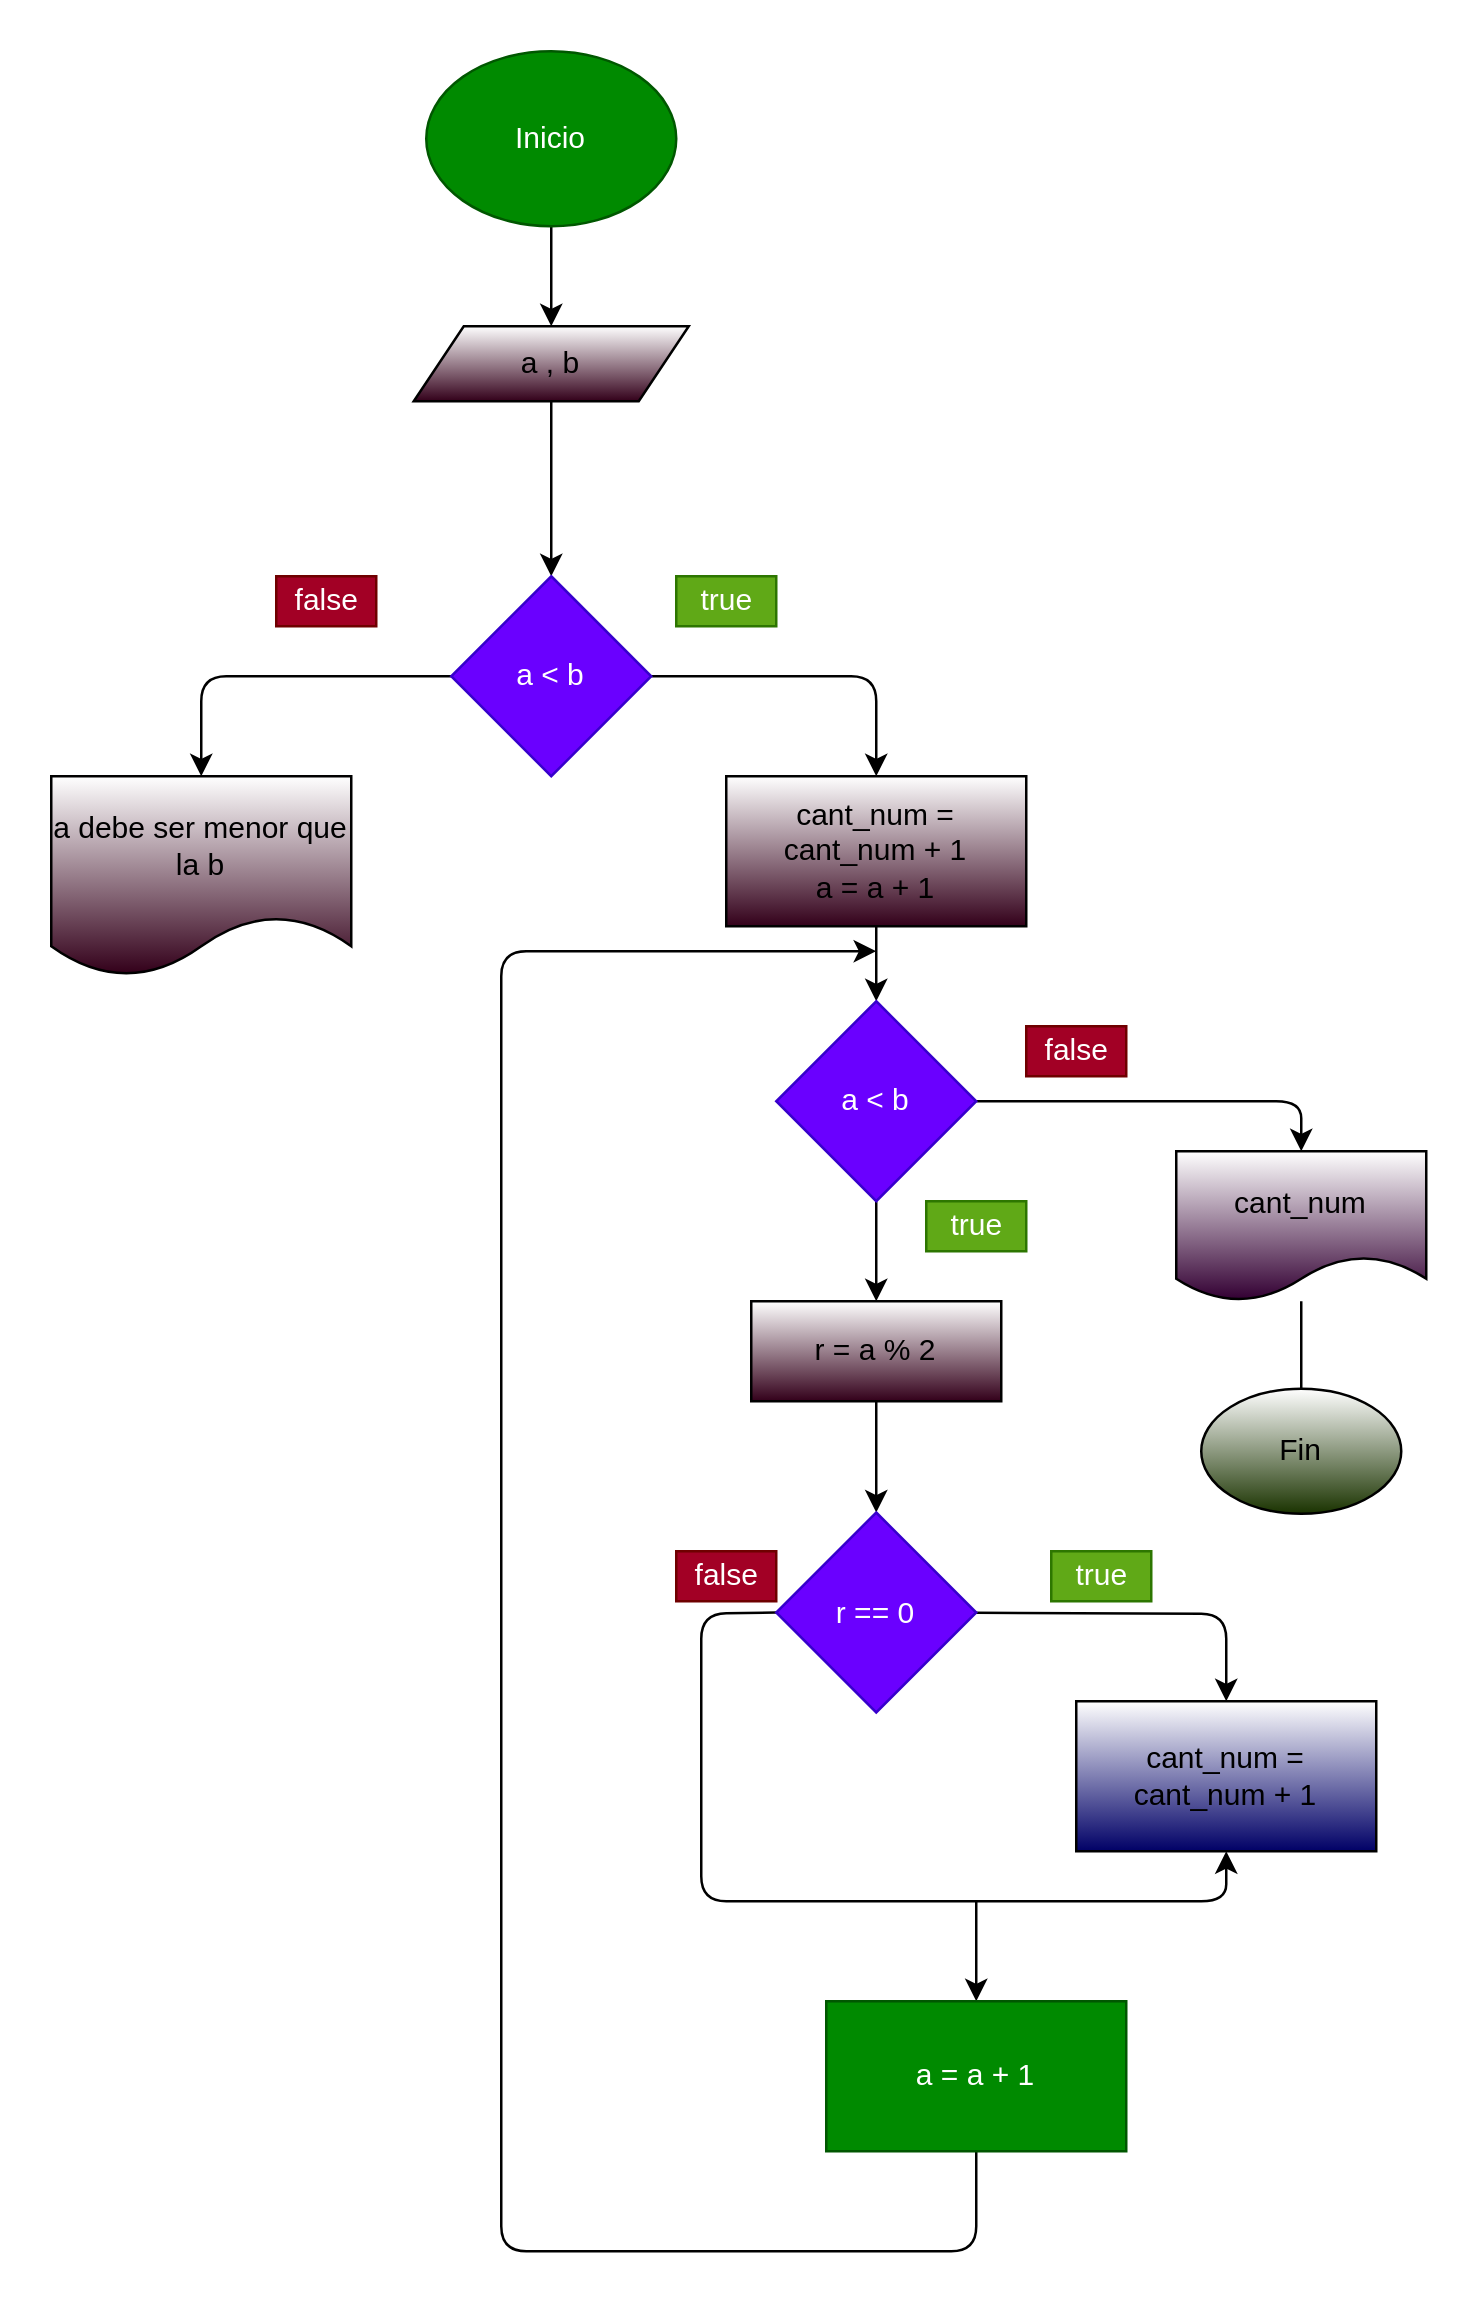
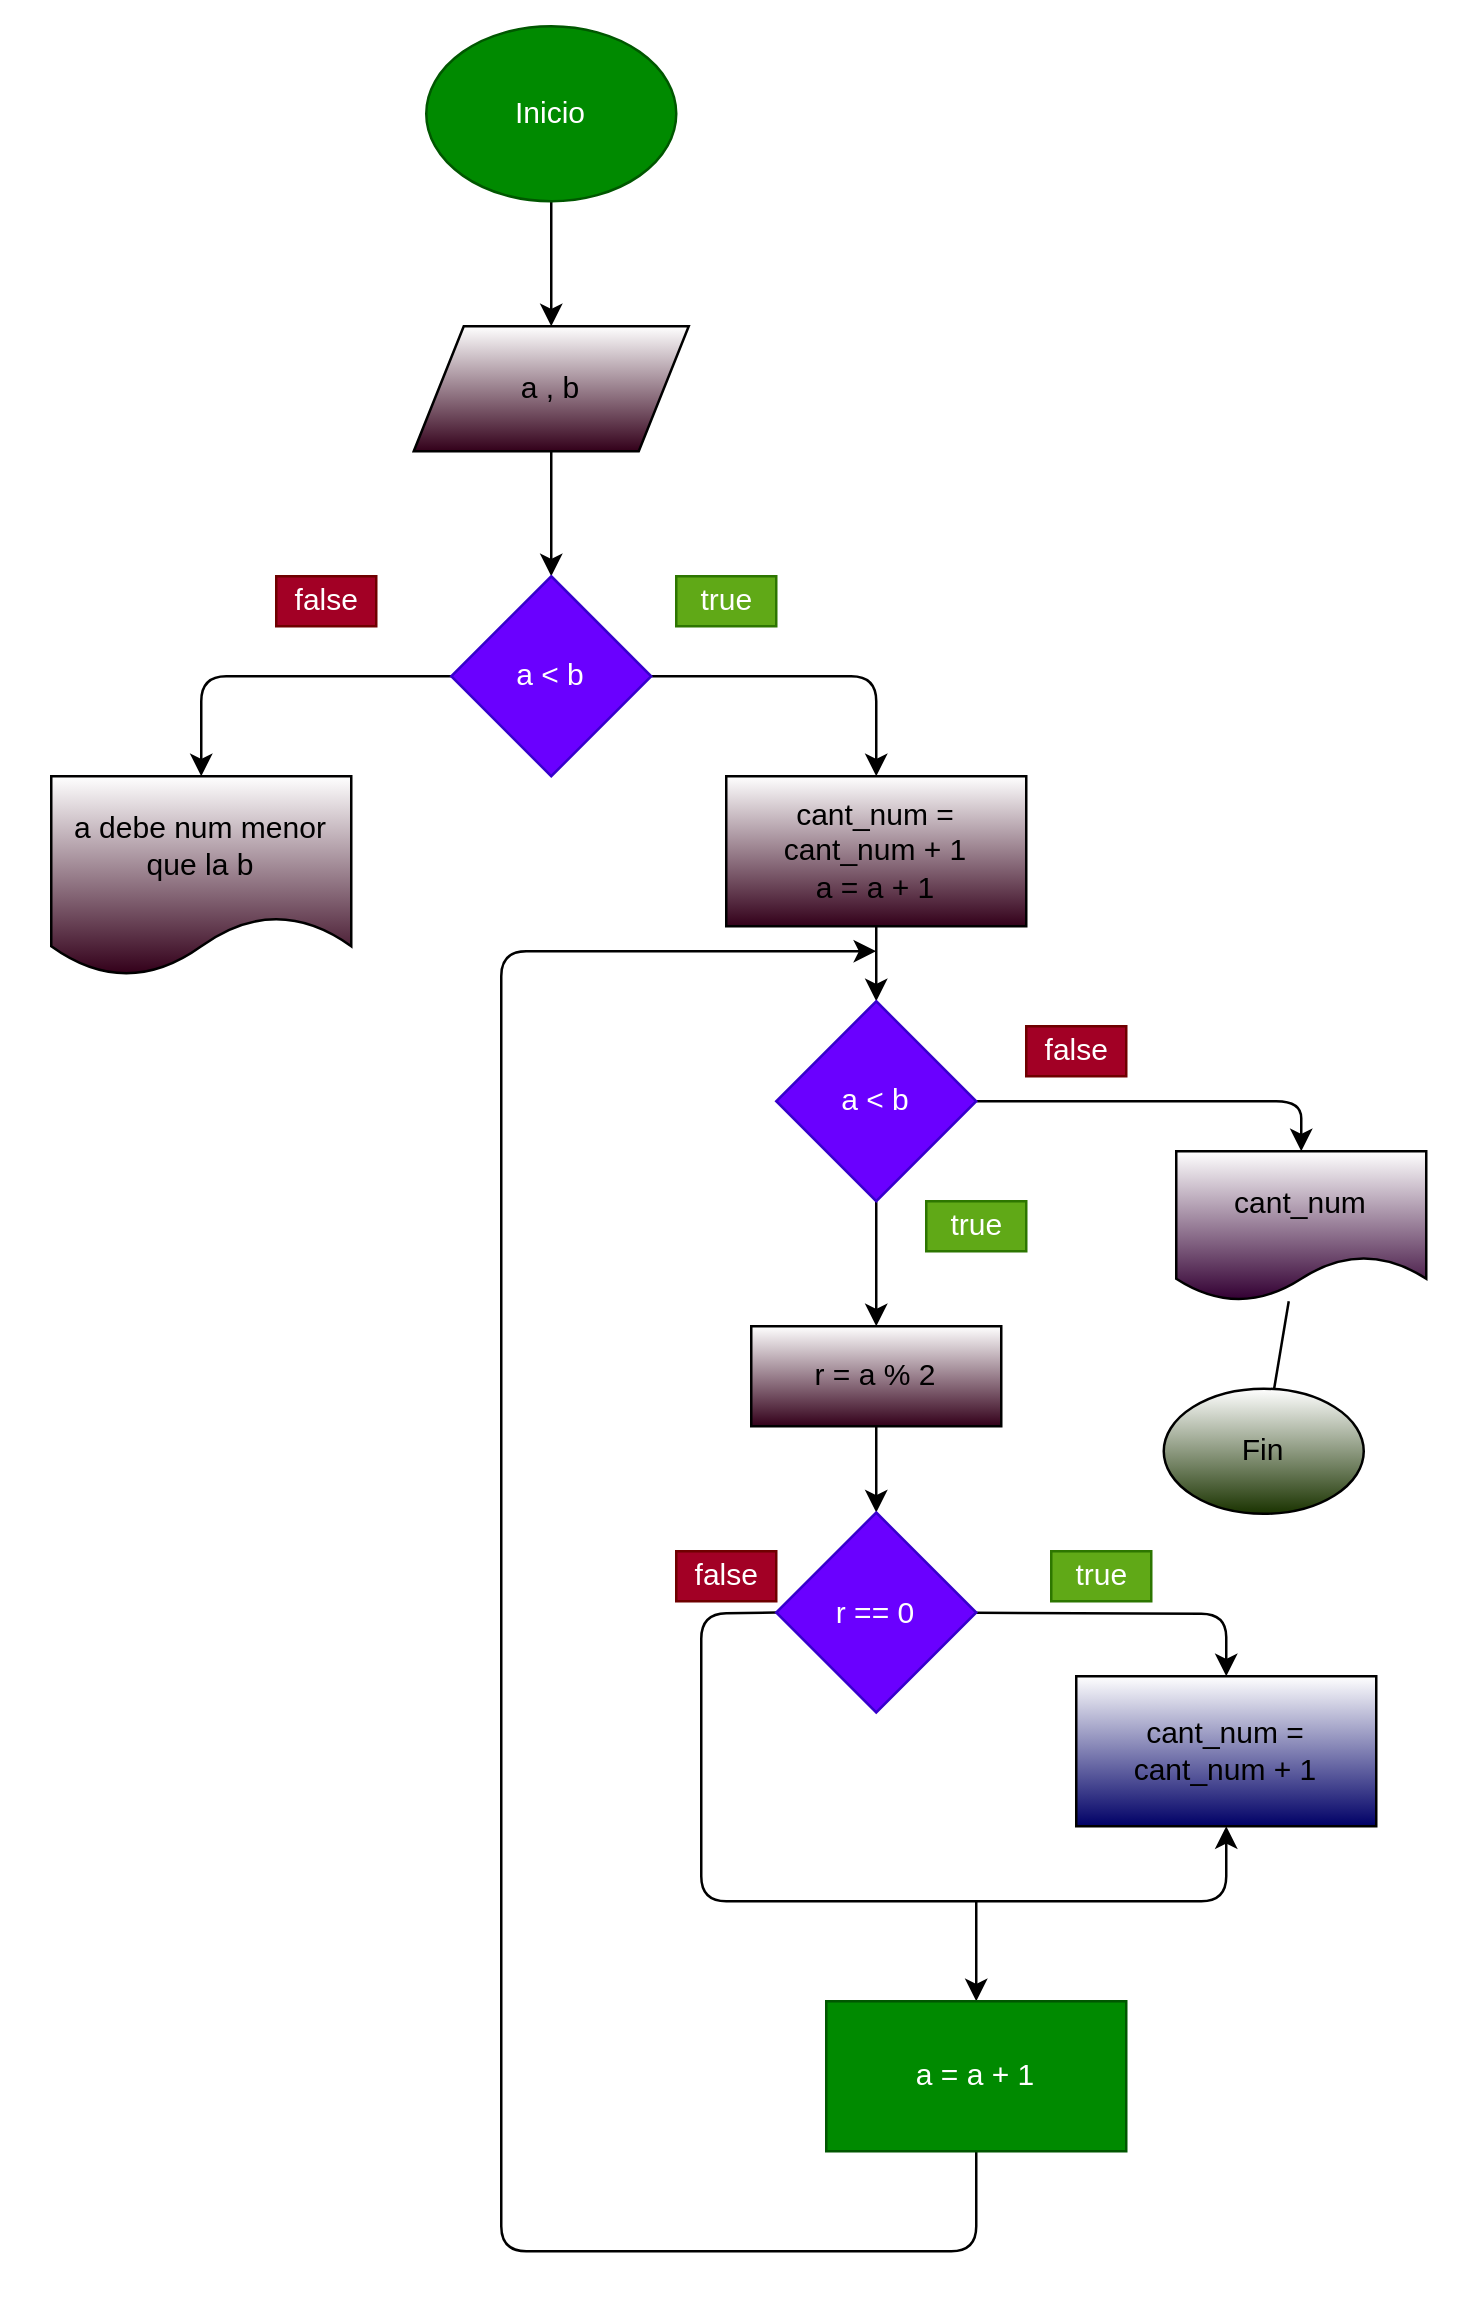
(551, 139) -> (551, 114)
(551, 364) -> (551, 389)
(201, 846) -> (201, 846)
(876, 1351) -> (876, 1376)
(1301, 1451) -> (1264, 1451)
(1226, 1776) -> (1226, 1751)
